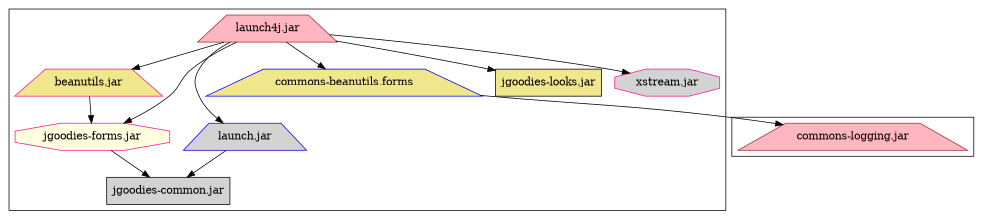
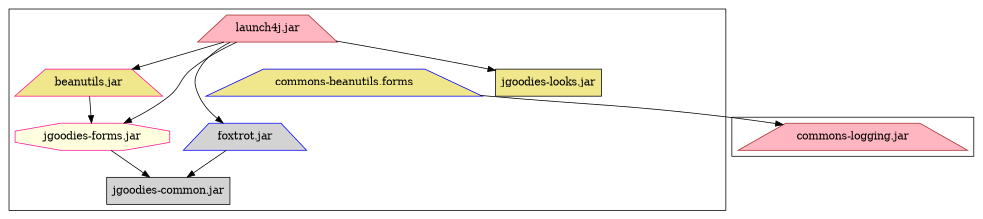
(303, 53) -> none
(667, 83) -> none
(245, 137) -> (245, 137)
